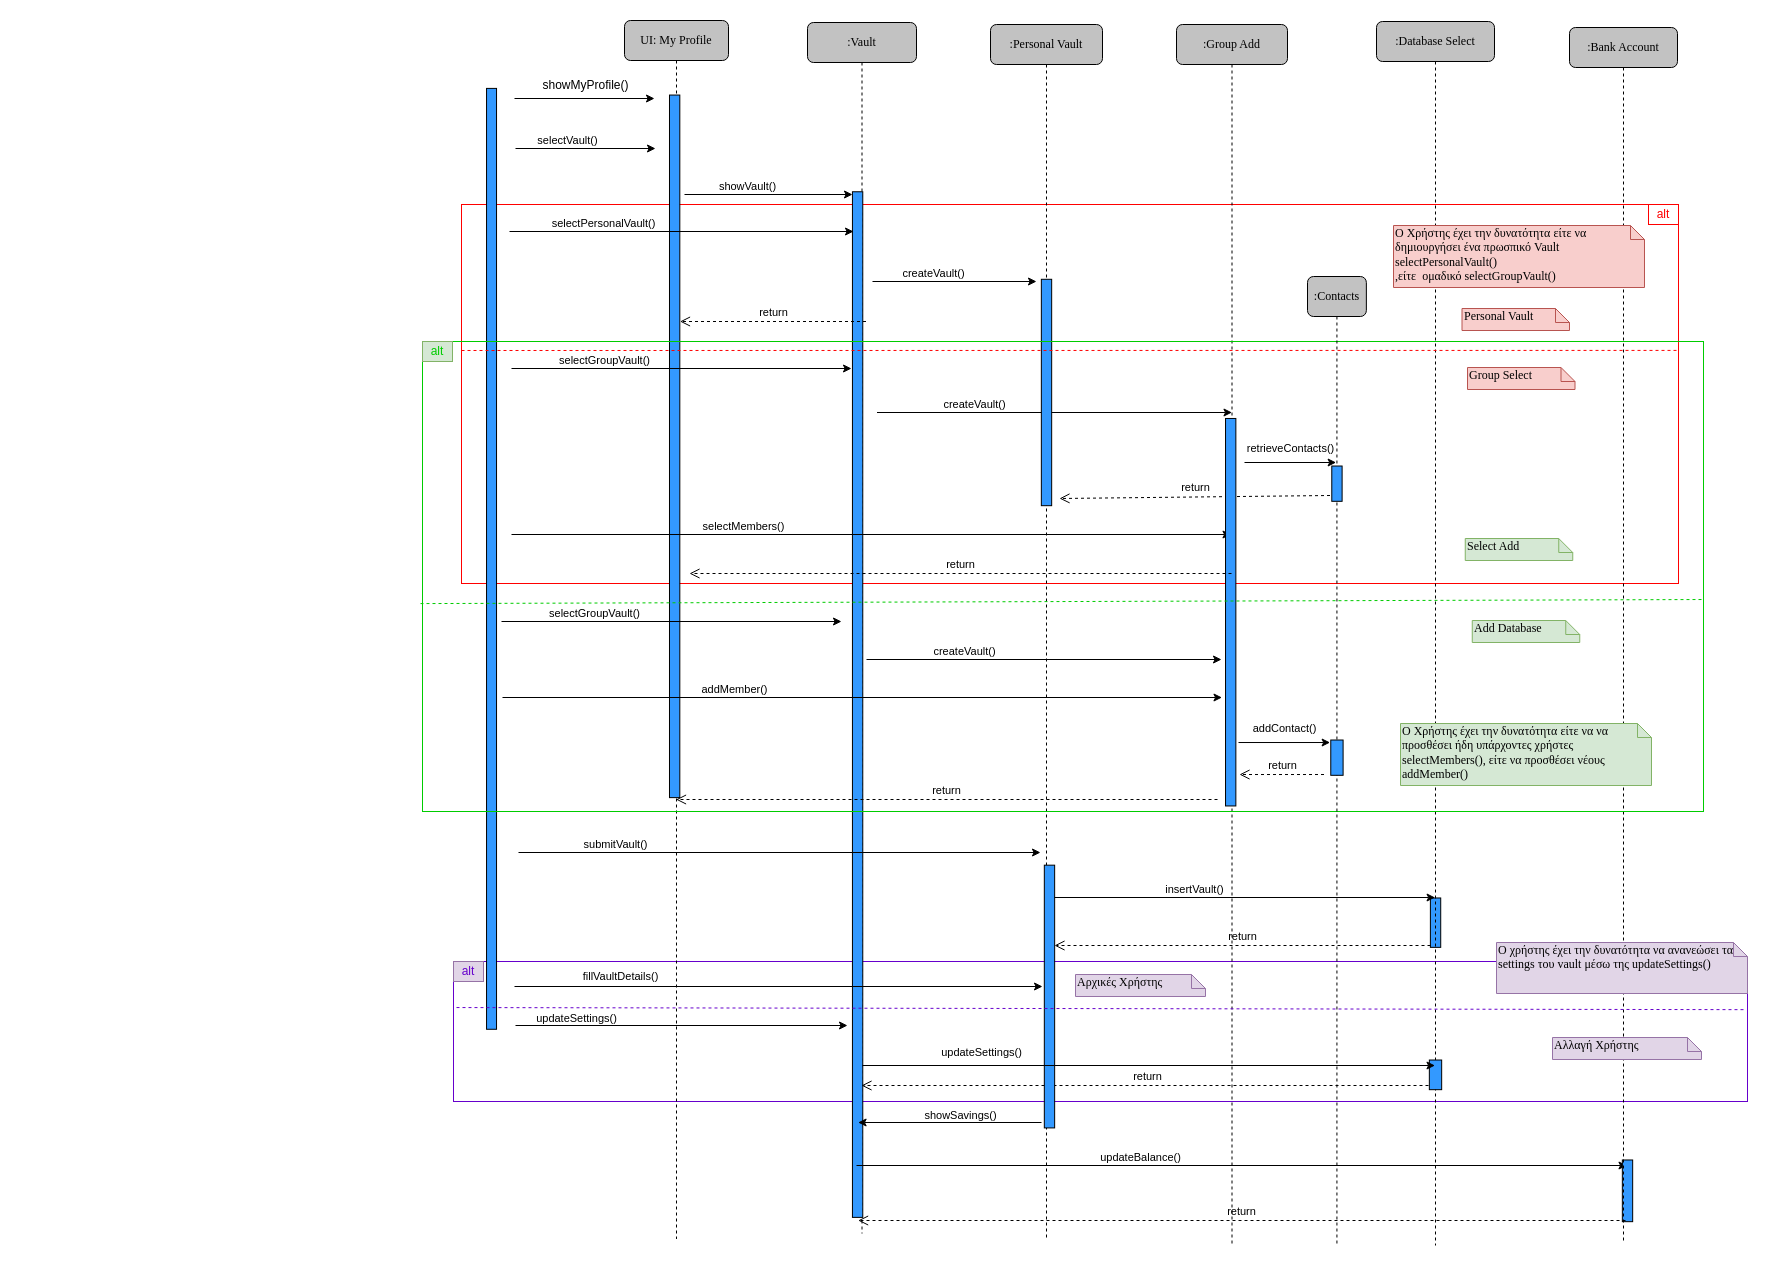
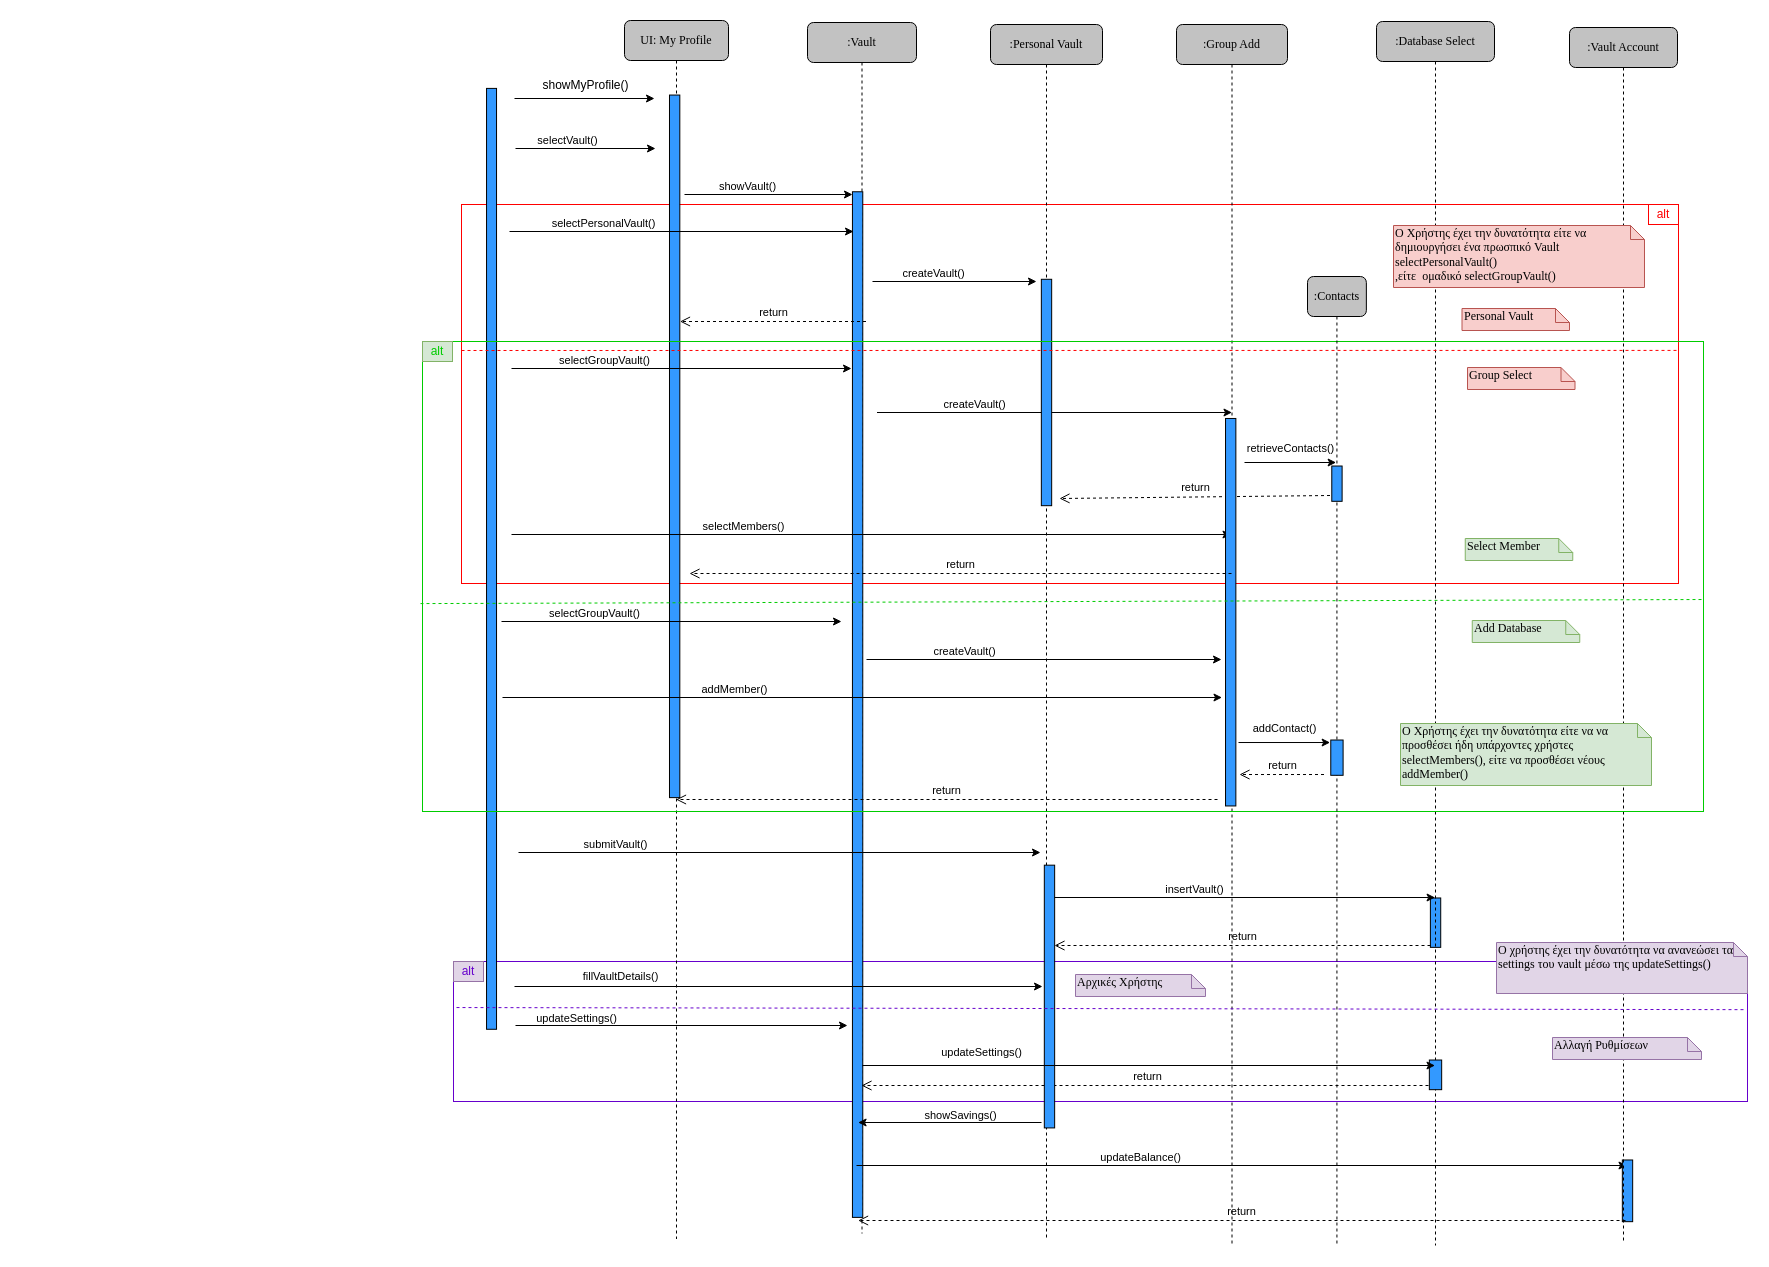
(1624, 48) -> (1624, 48)
(1498, 547) -> (1508, 547)
(1600, 1046) -> (1607, 1046)
